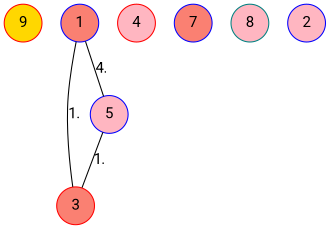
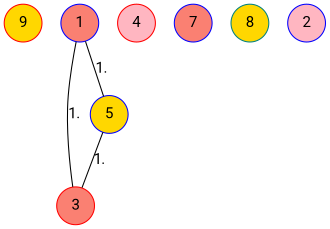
(250, 23) -> (250, 23)
(102, 69) -> (102, 69)
(109, 114) -> (109, 114)
